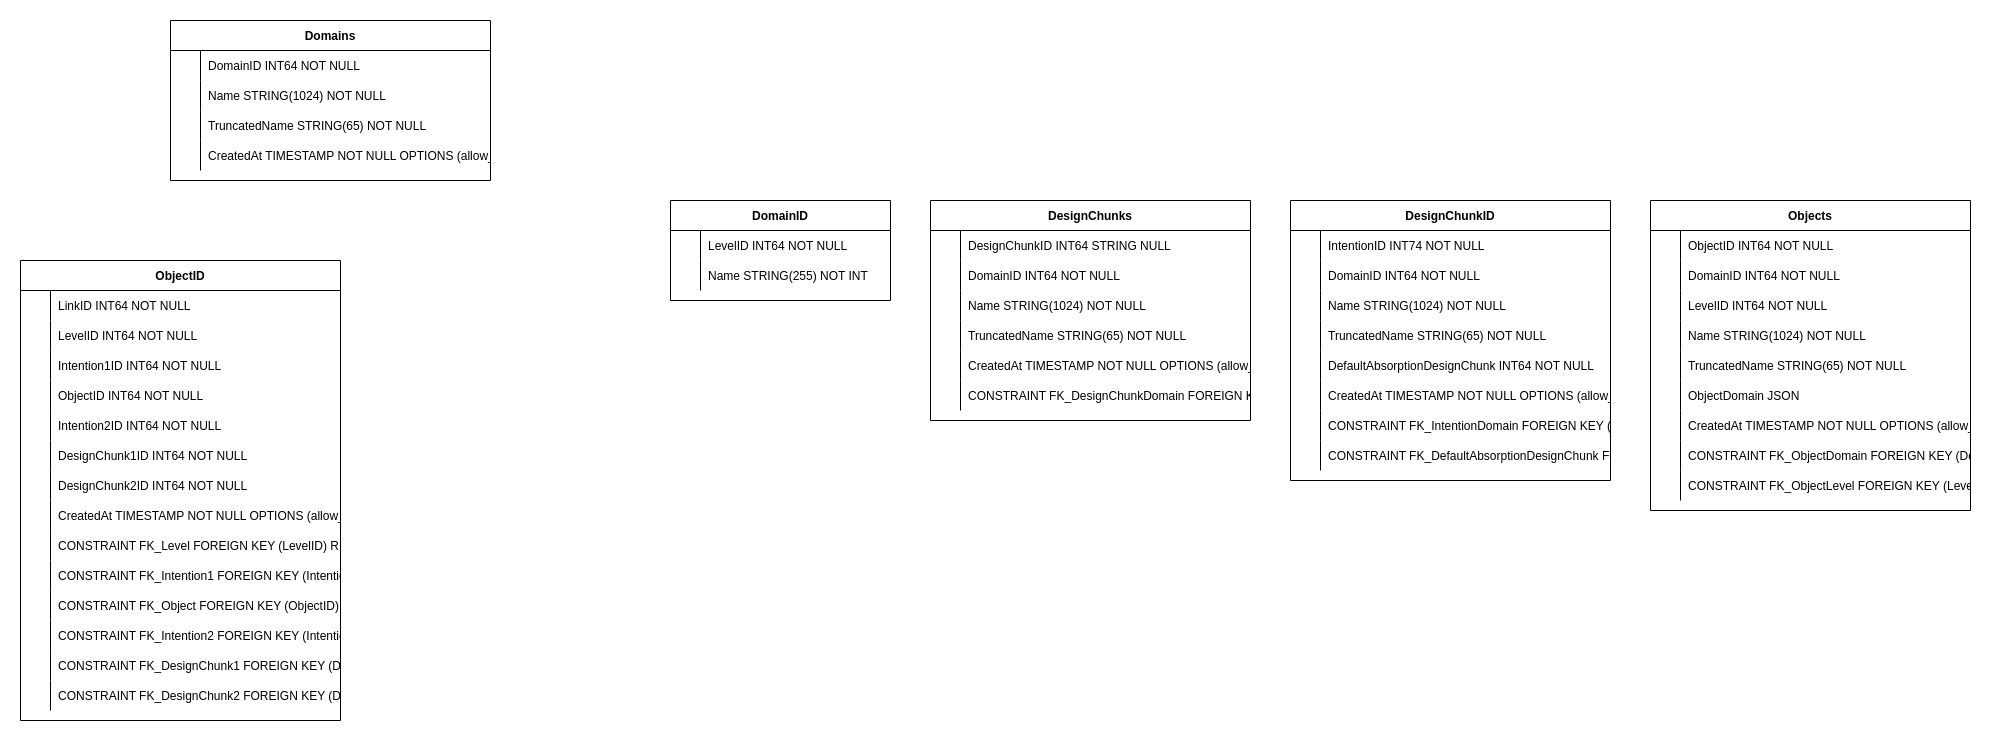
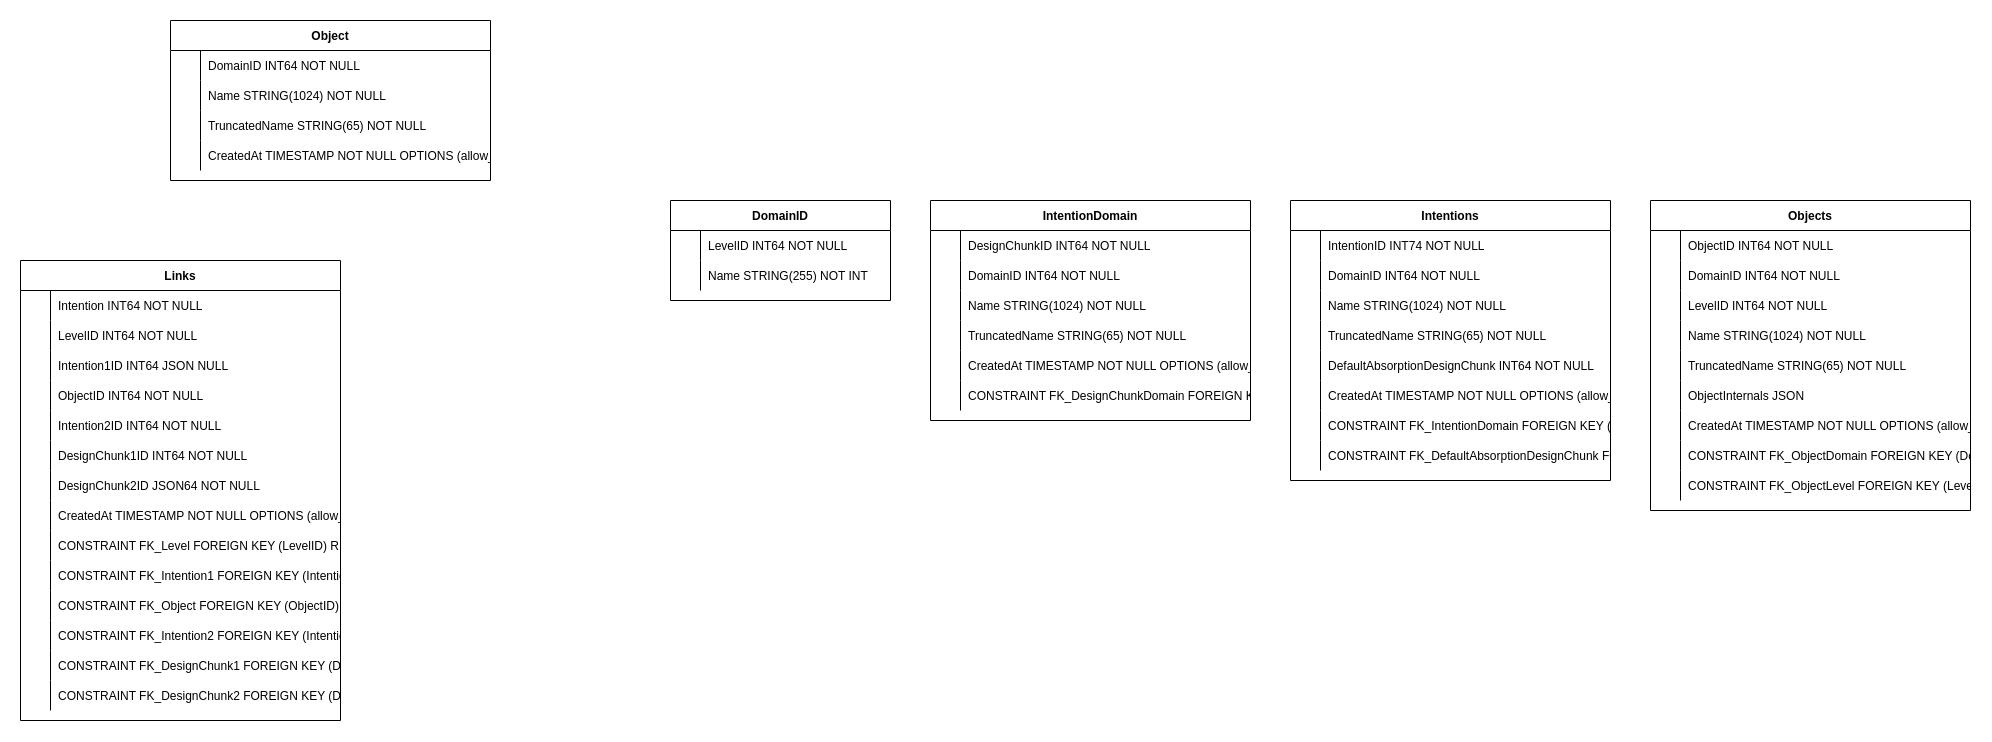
(330, 36) -> (330, 36)
(1090, 216) -> (1090, 216)
(1450, 216) -> (1450, 216)
(1066, 246) -> (1056, 246)
(180, 276) -> (180, 276)
(122, 306) -> (132, 306)
(142, 366) -> (146, 366)
(1742, 396) -> (1752, 396)
(149, 486) -> (153, 486)
